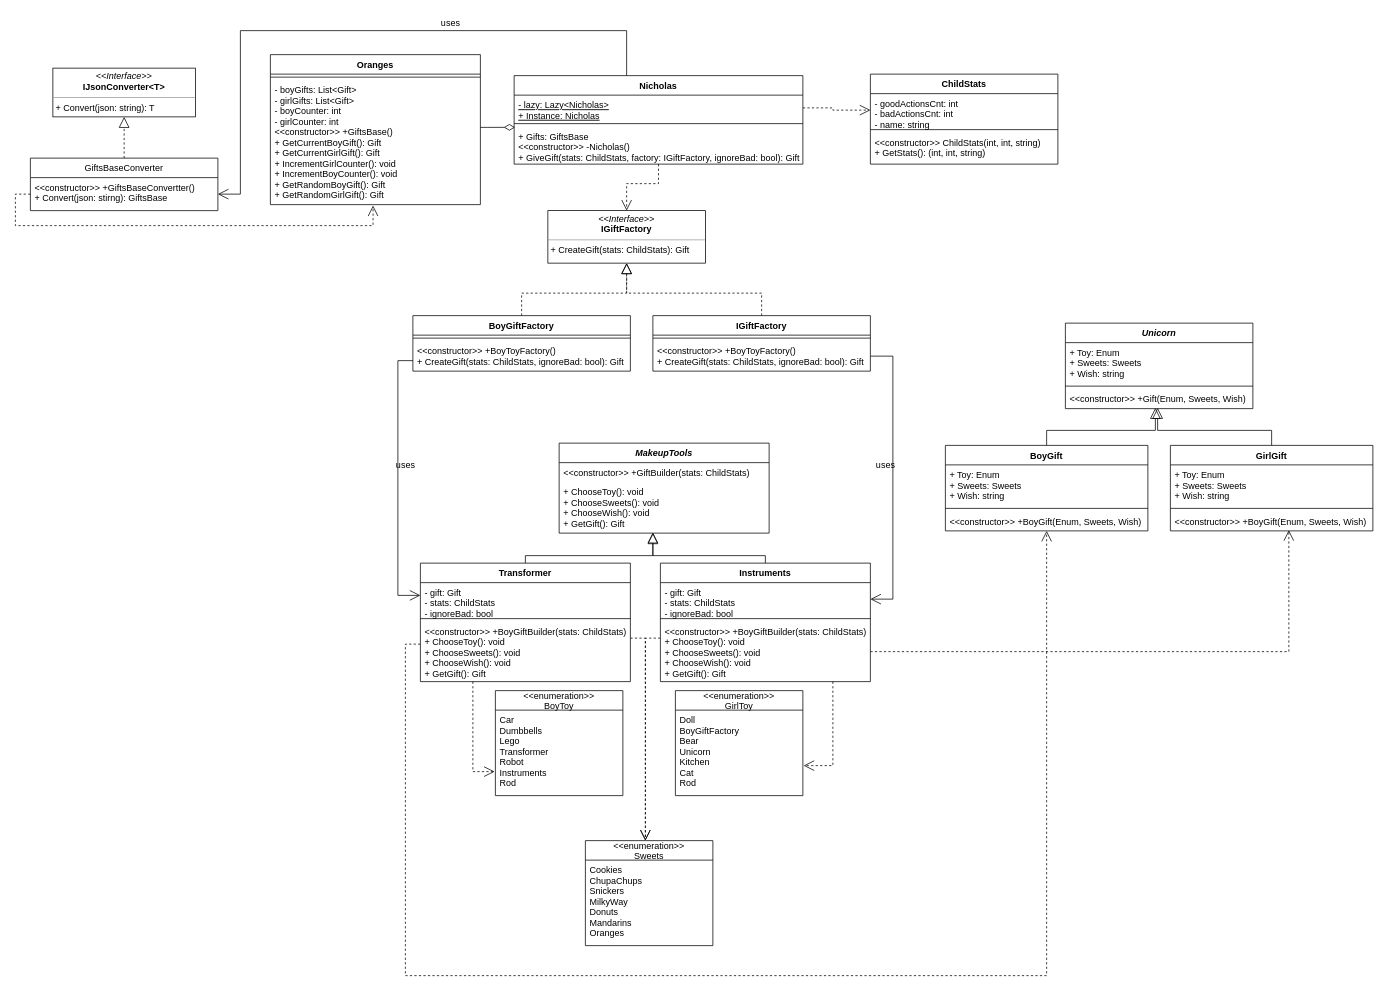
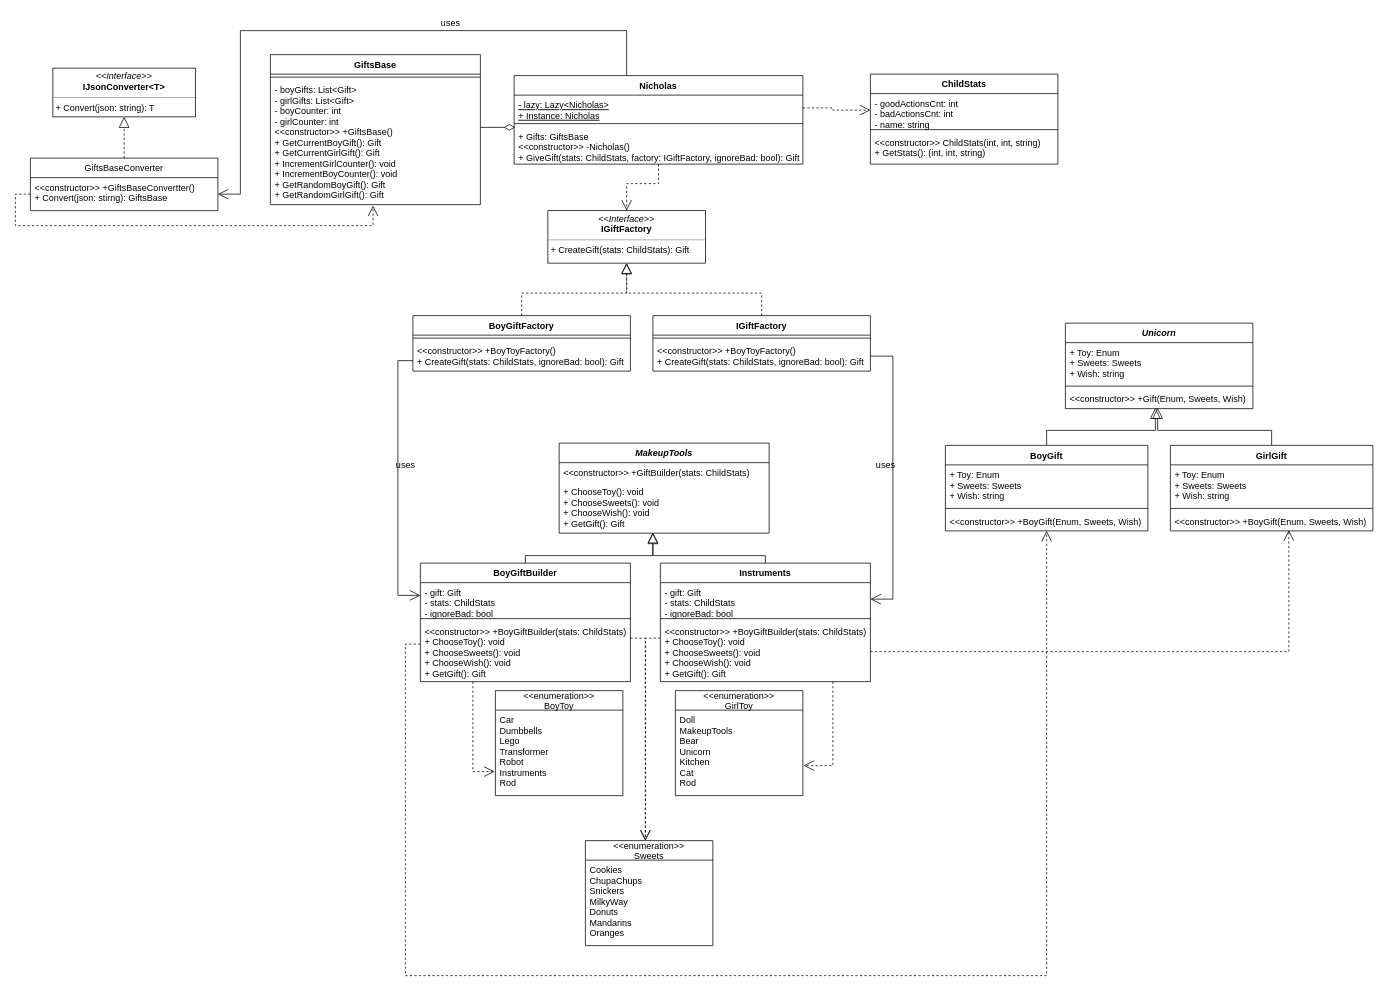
(375, 65) -> (375, 65)
(525, 573) -> (525, 573)
(687, 720) -> (687, 720)
